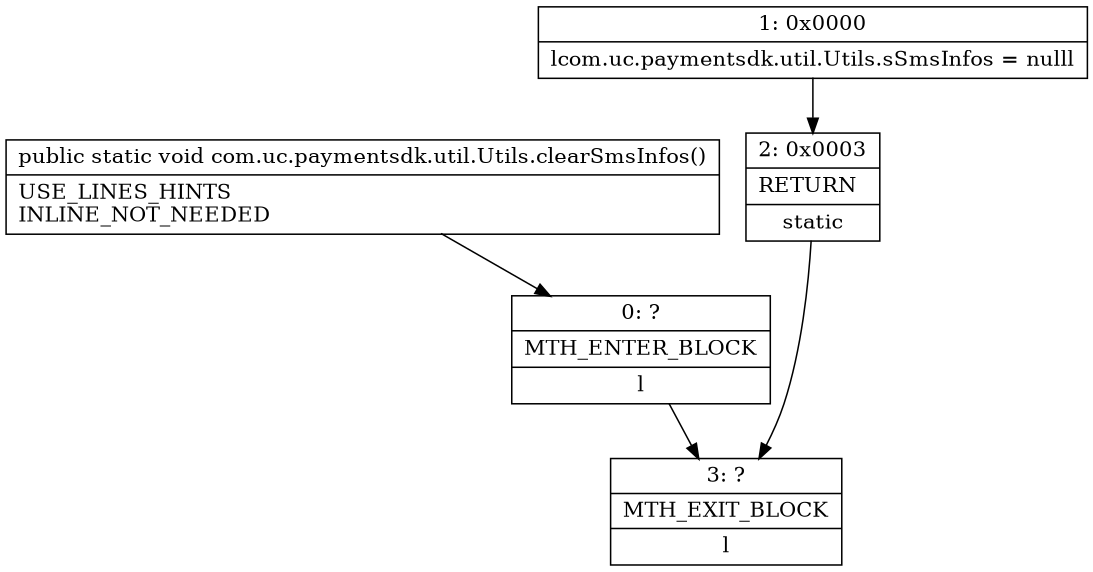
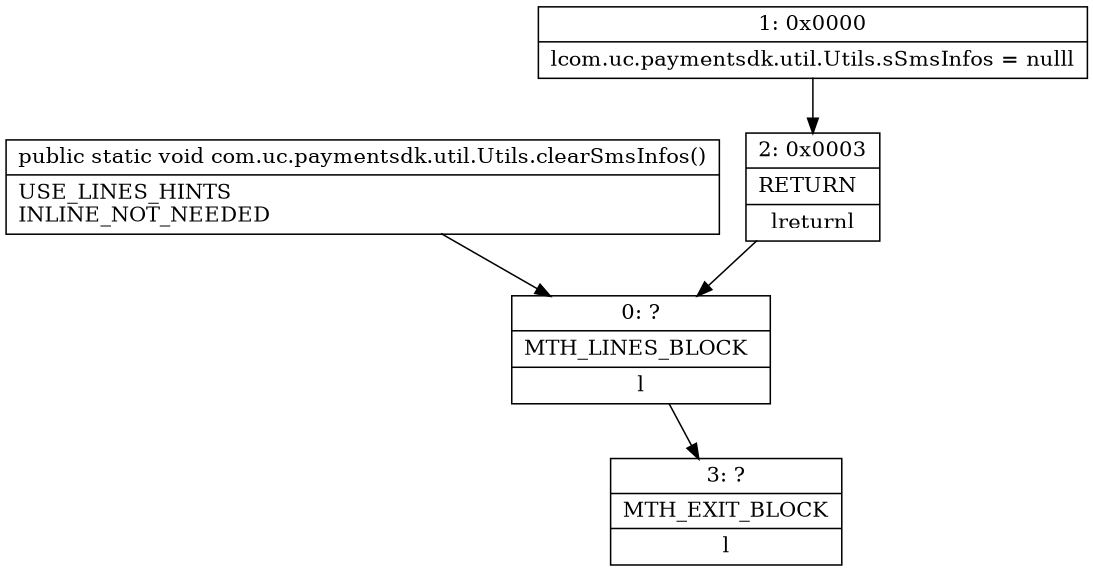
(813, 222) -> (813, 222)
(799, 345) -> (733, 263)
(641, 348) -> (636, 348)
